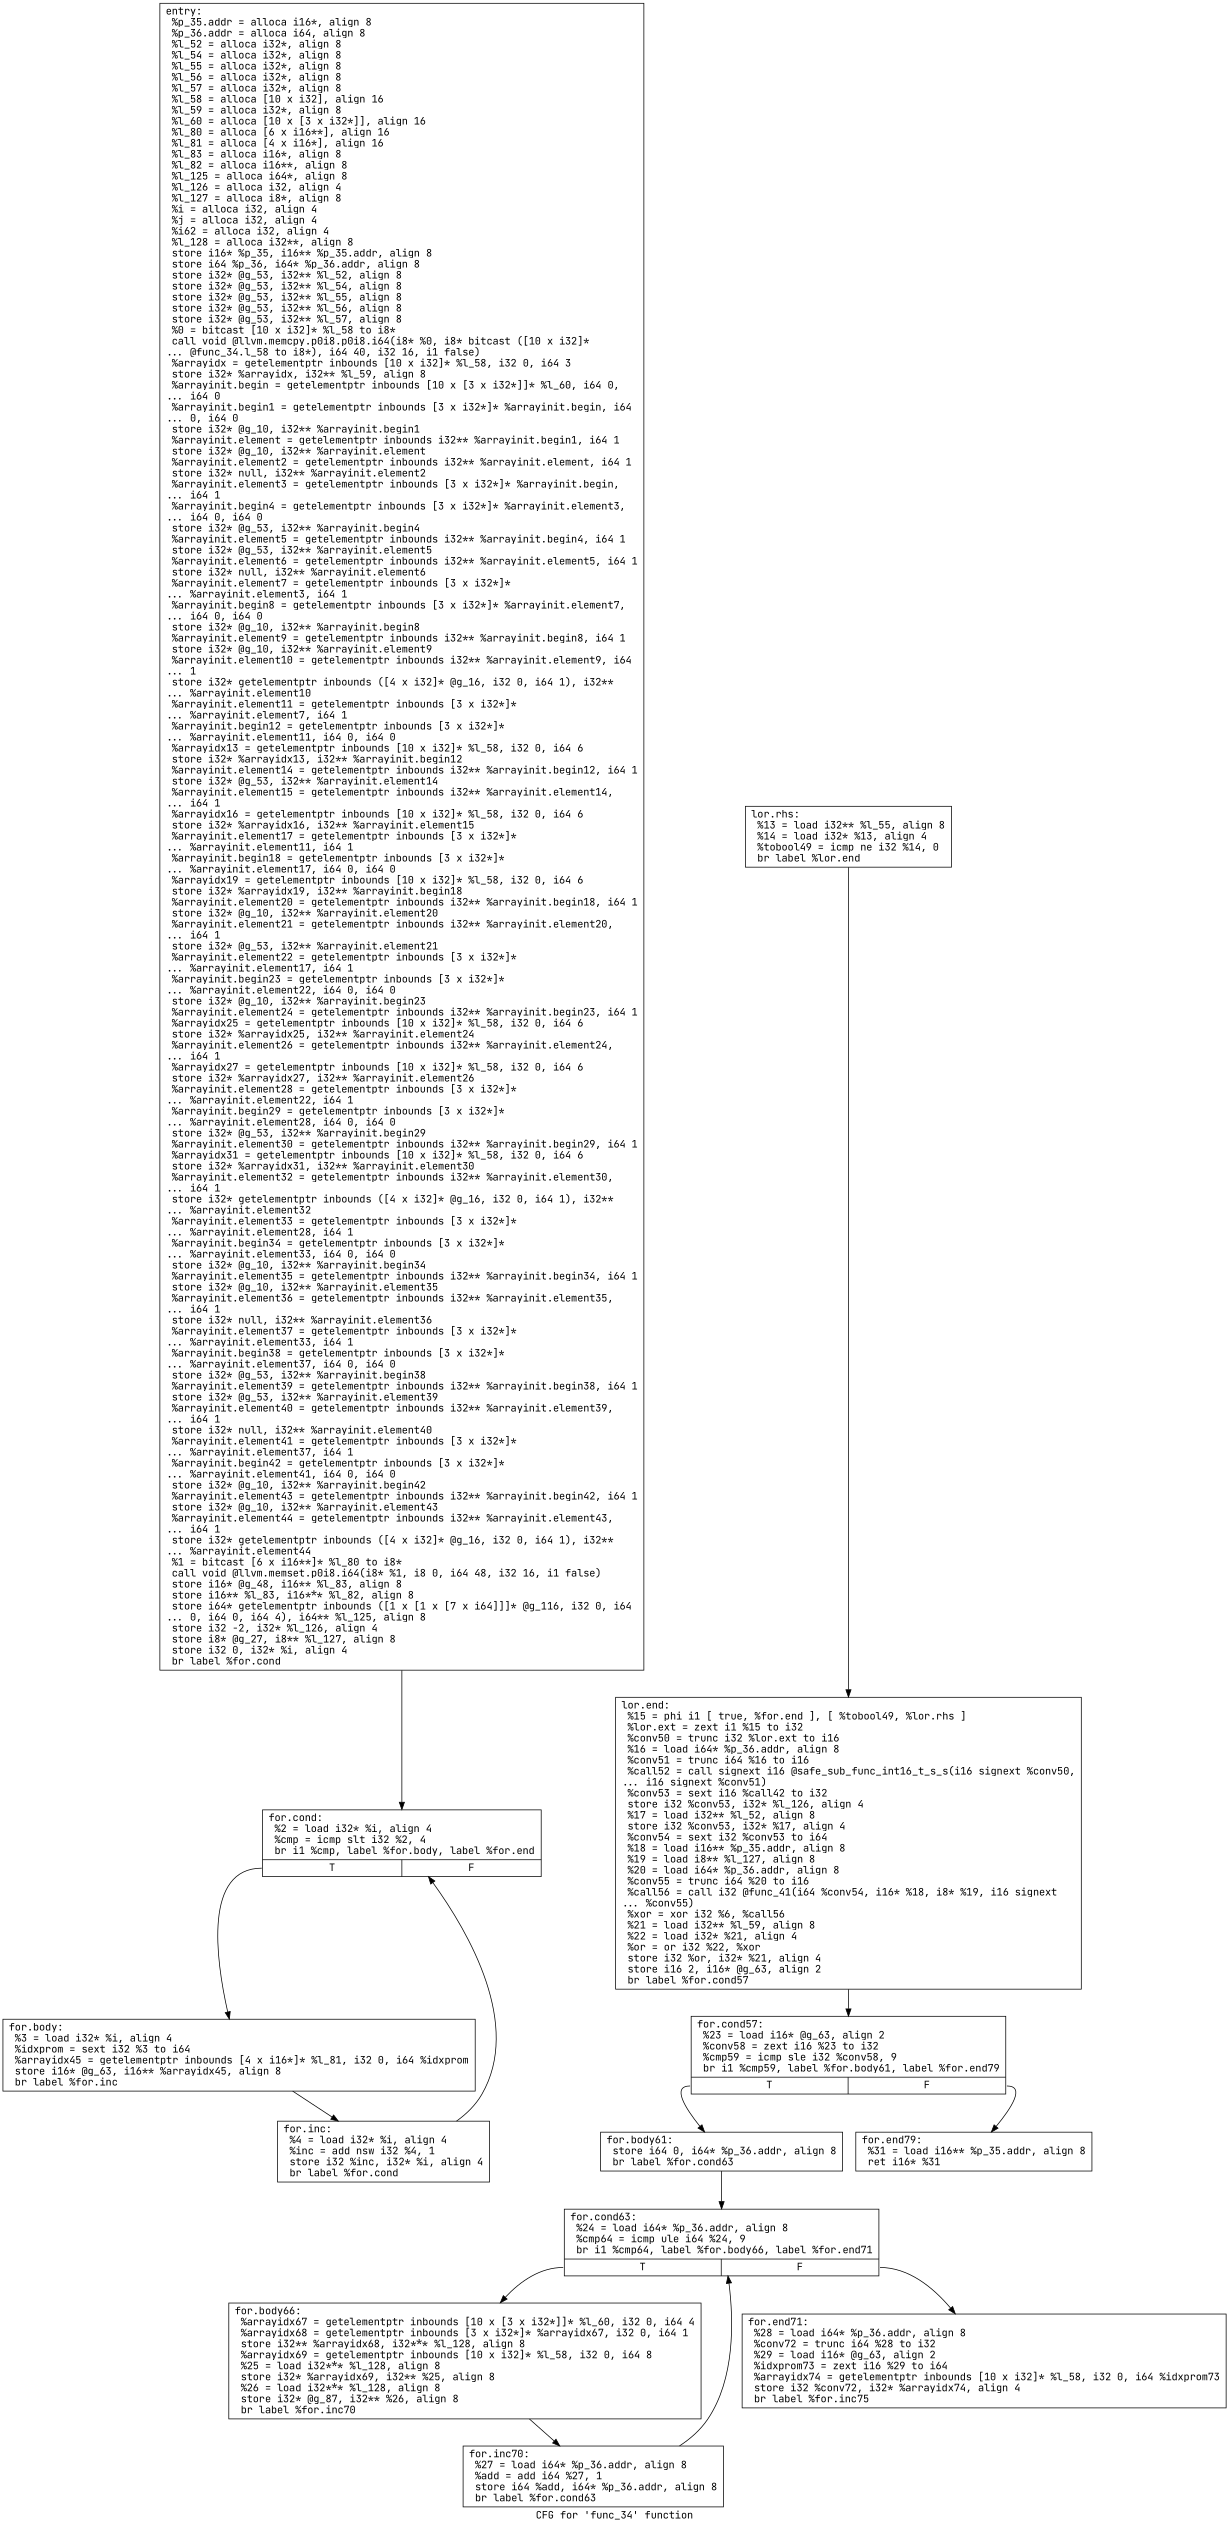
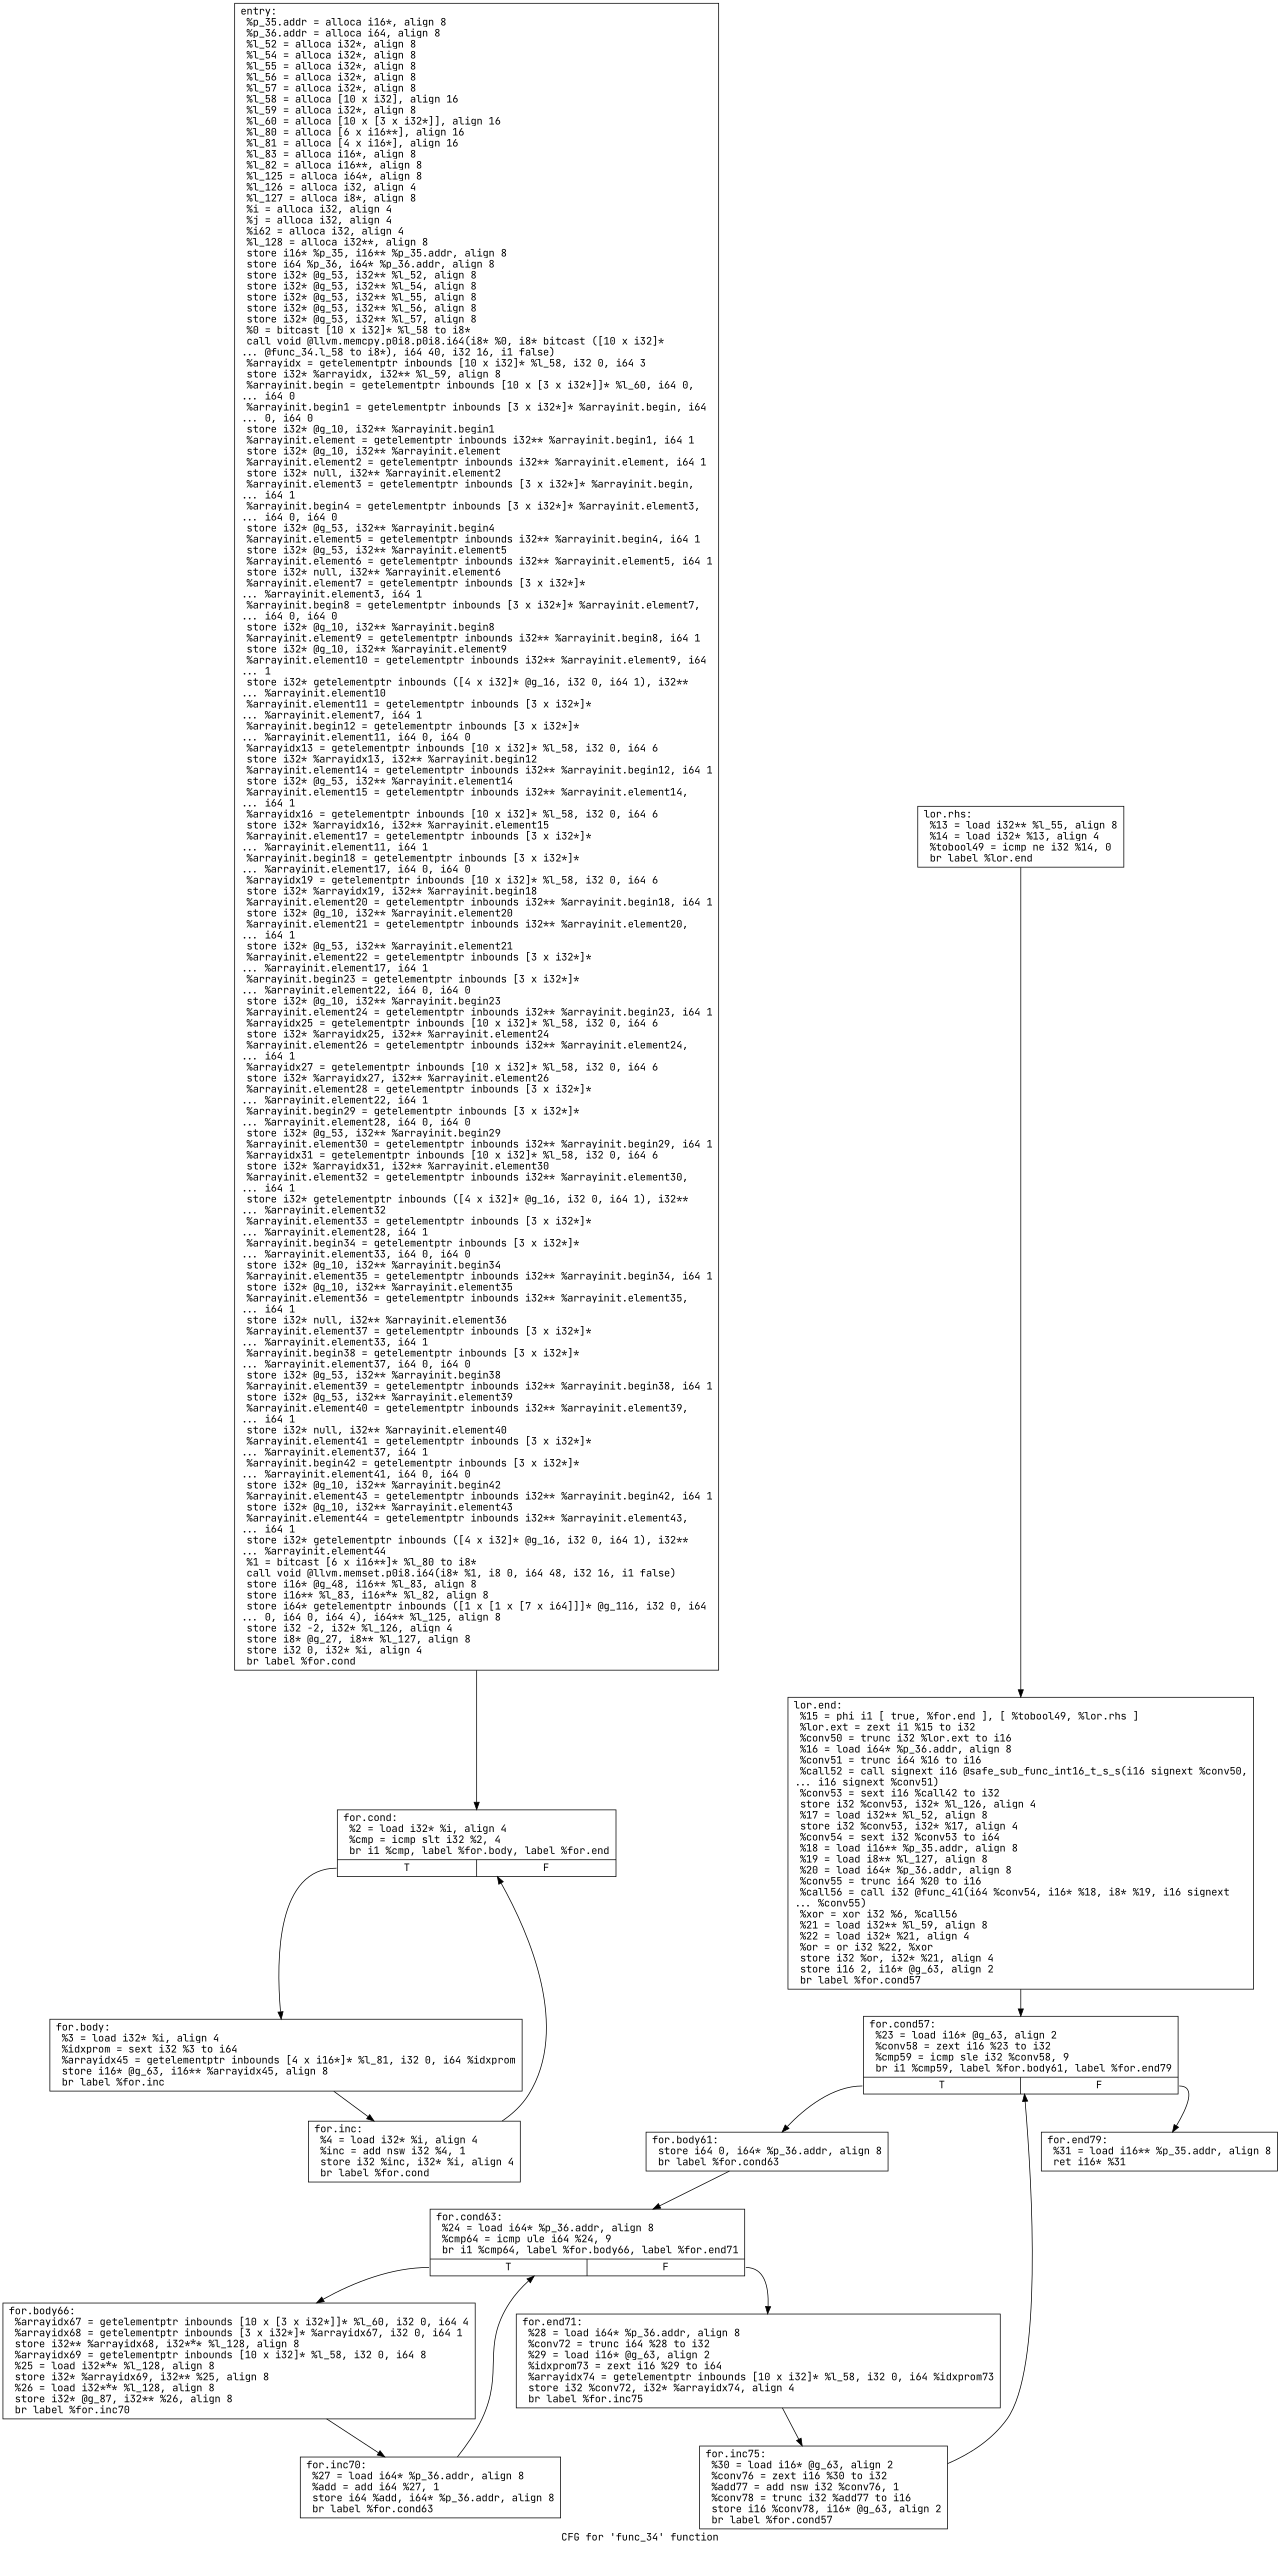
none -> (824, 2487)
